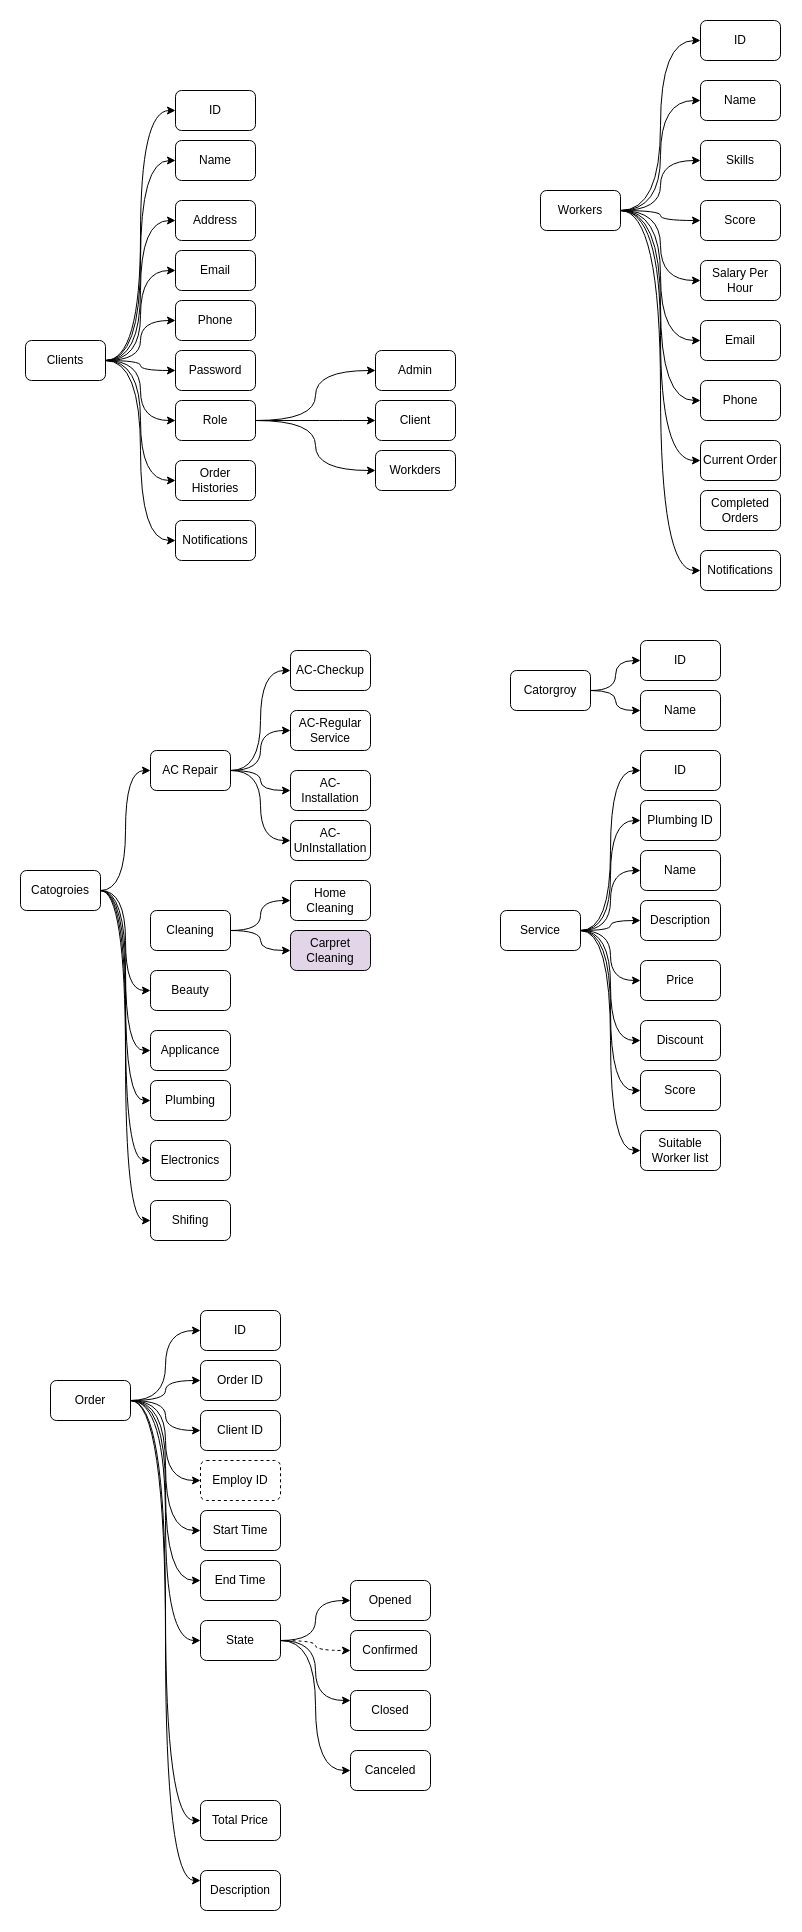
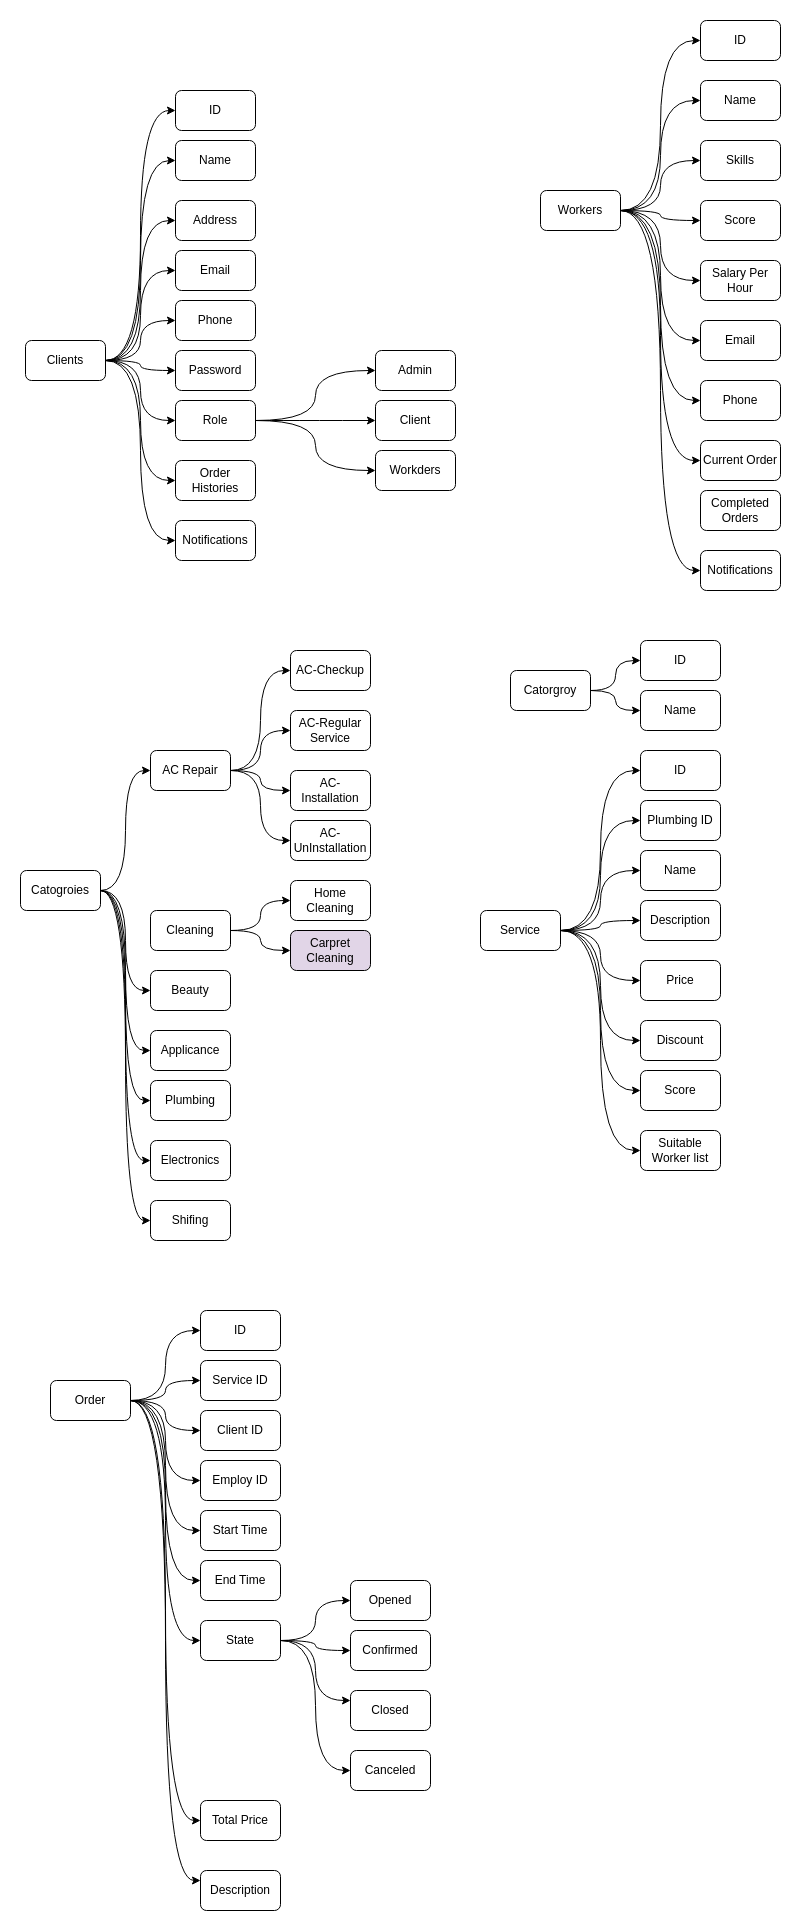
(541, 931) -> (521, 931)
(241, 1381) -> (241, 1381)
(241, 1481) -> (241, 1481)
(319, 1648) -> (319, 1648)
